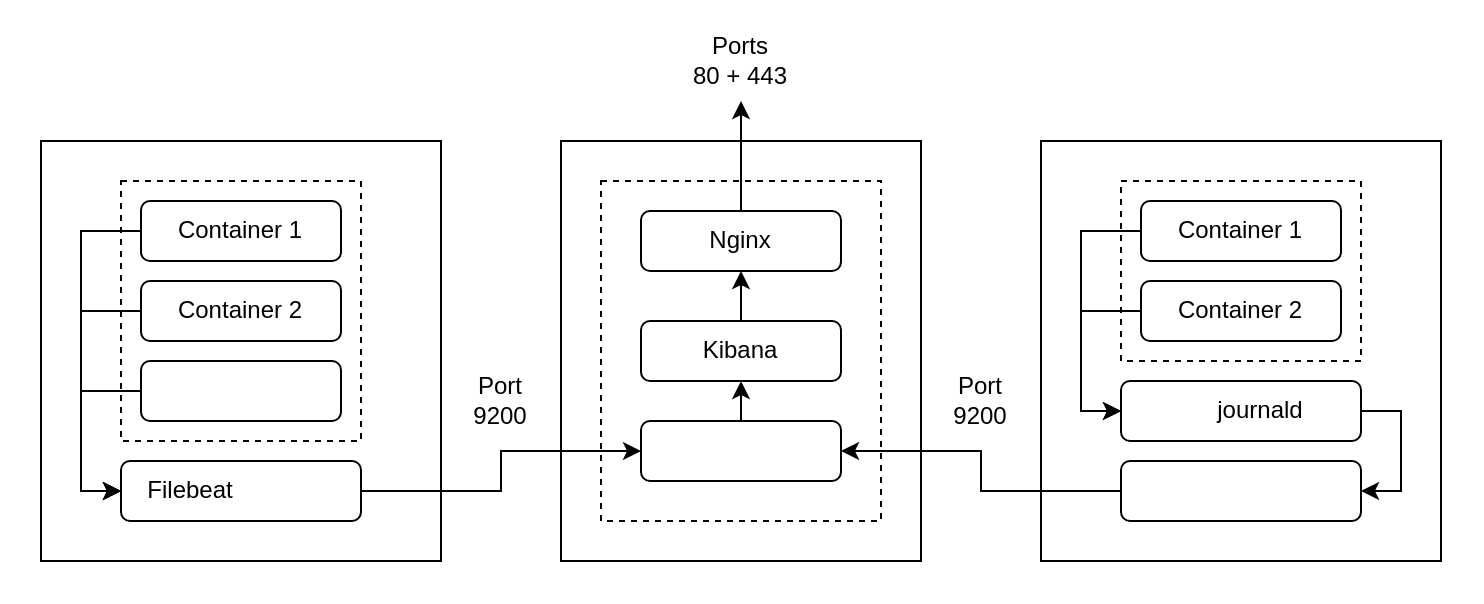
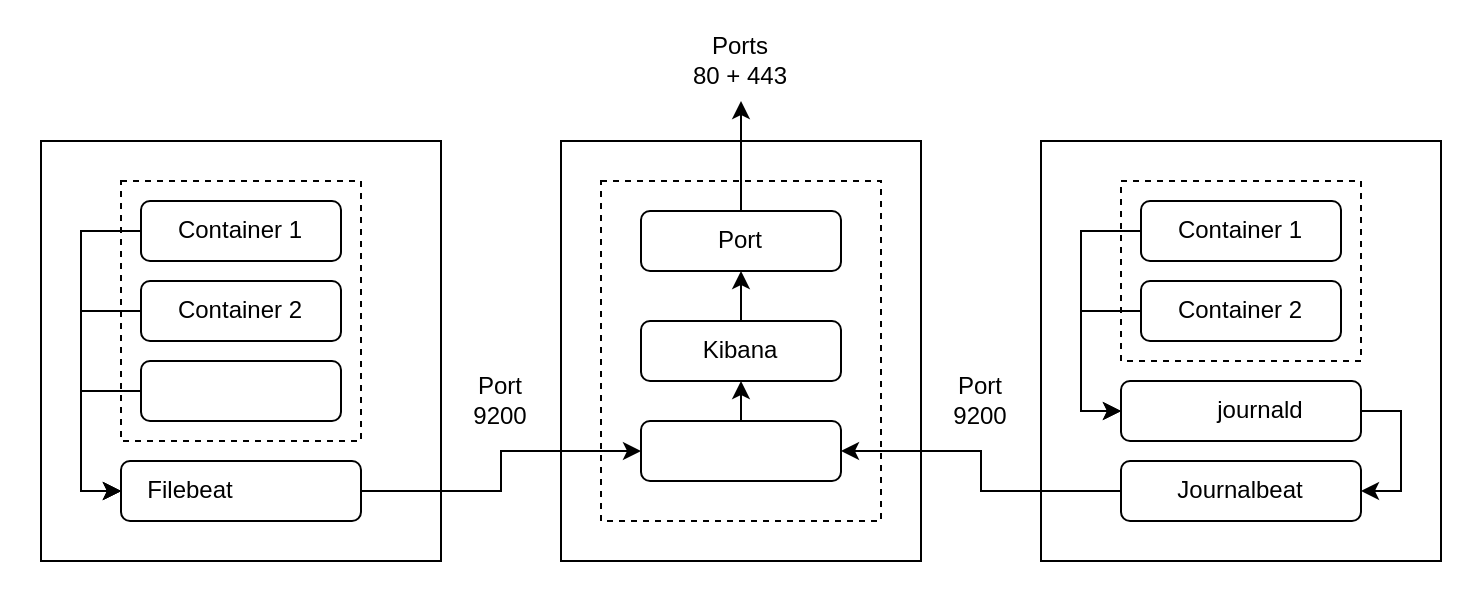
(741, 241) -> (741, 241)
none -> (1241, 491)
